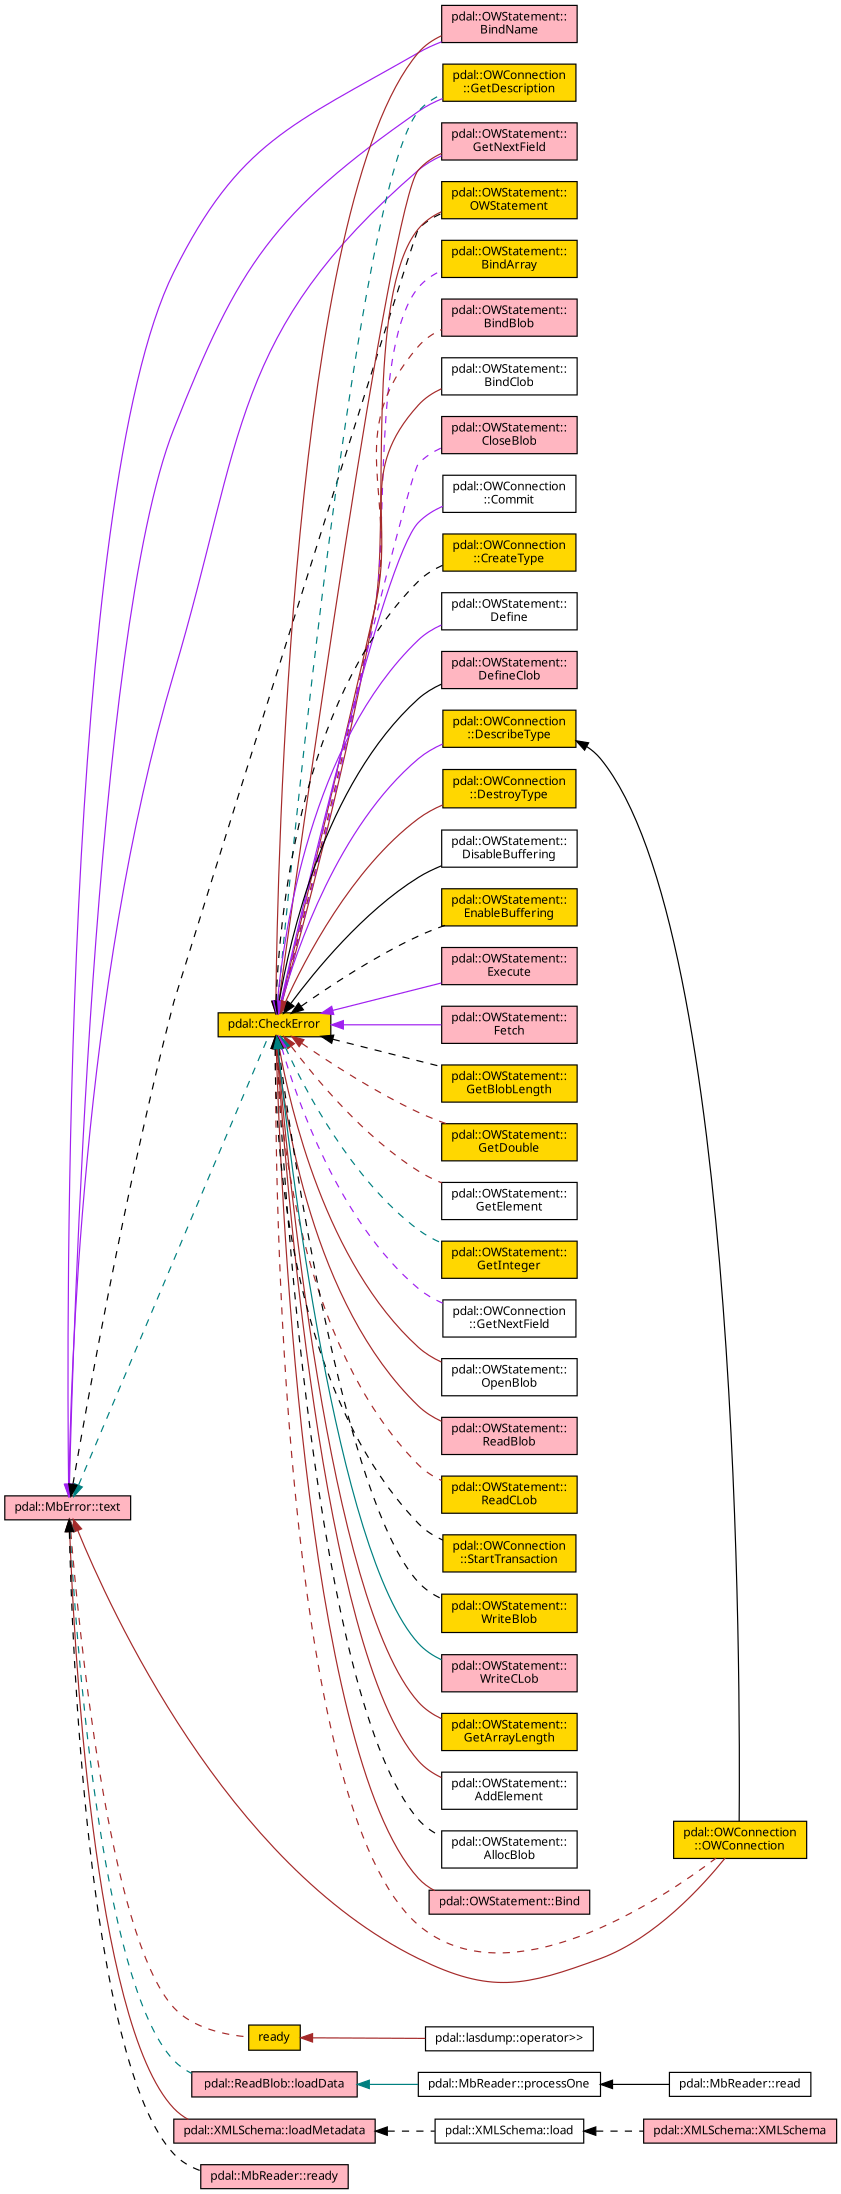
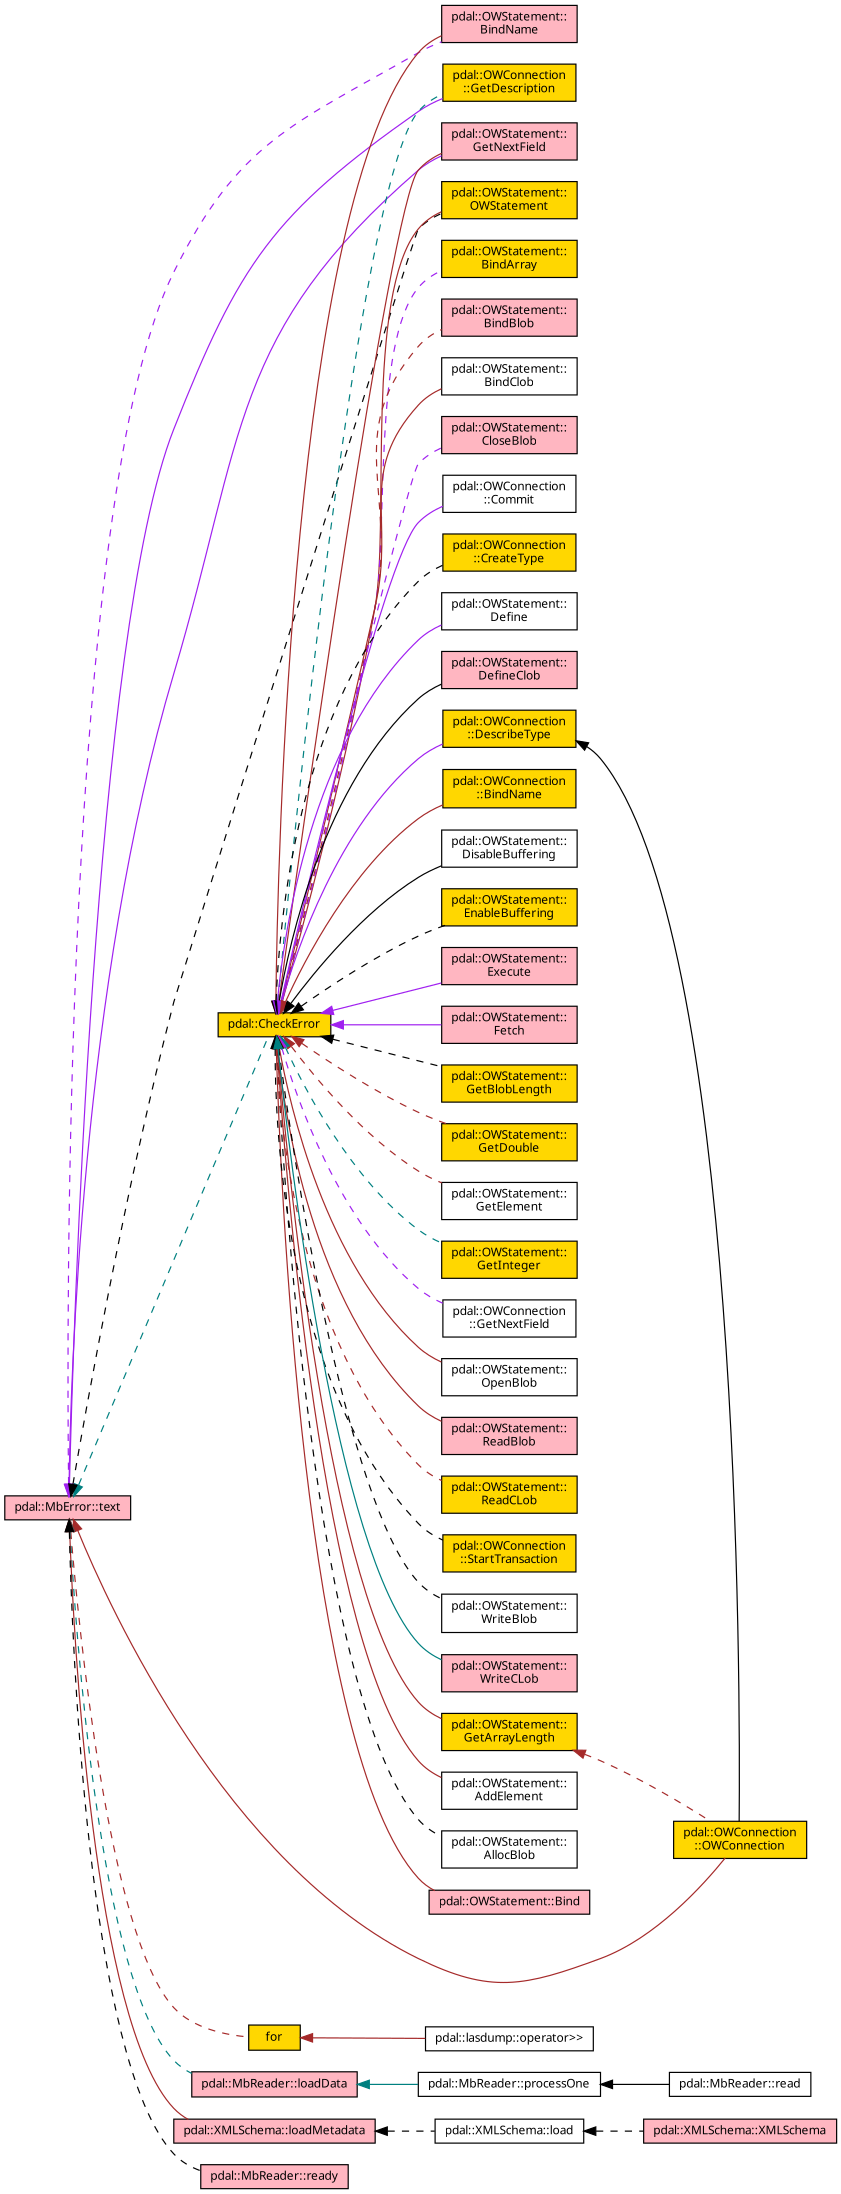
(93, 693) -> (93, 693)
(509, 789) -> (509, 789)
(509, 1613) -> (509, 1613)
(318, 1660) -> (649, 1785)
(274, 2038) -> (274, 2038)
(274, 2084) -> (274, 2084)
